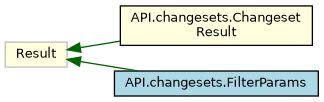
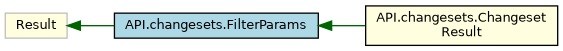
(100, 44) -> (348, 26)
